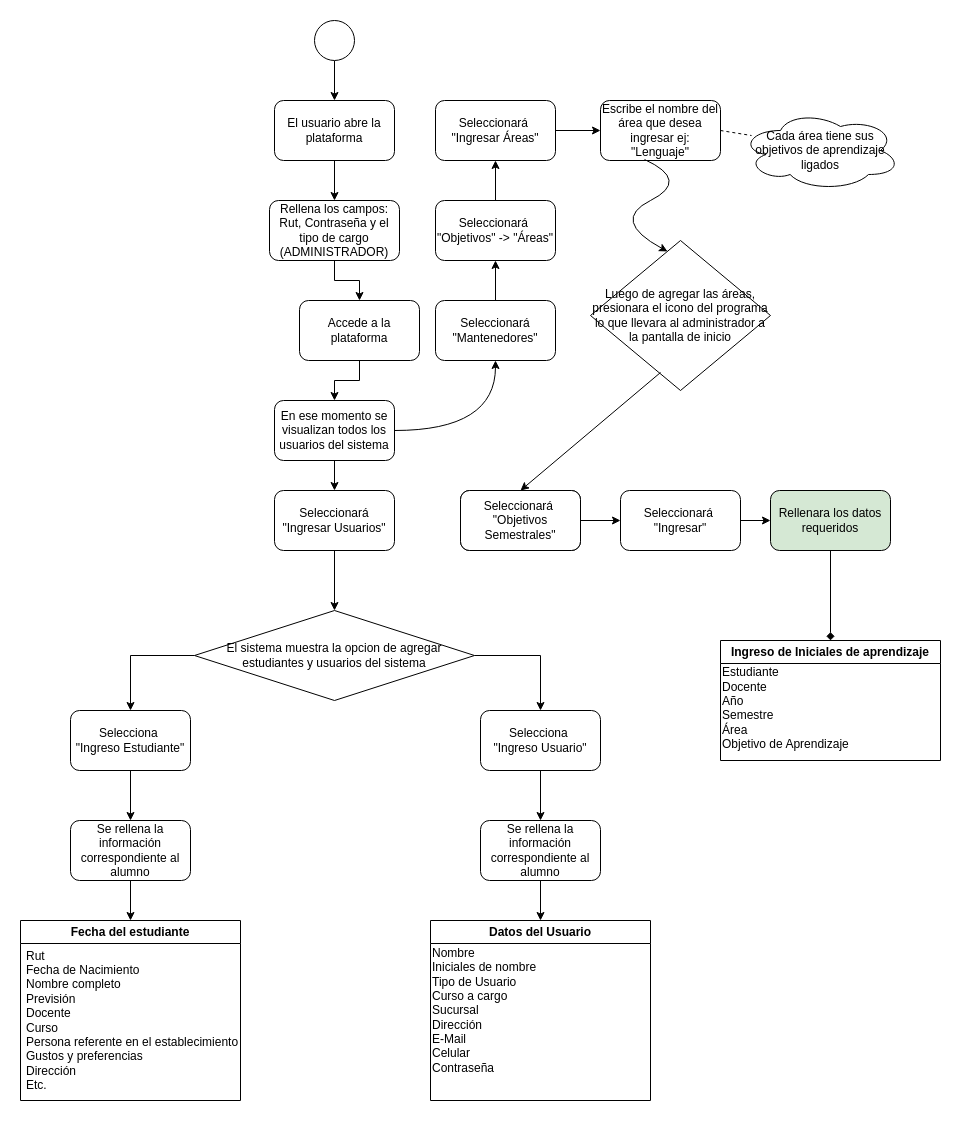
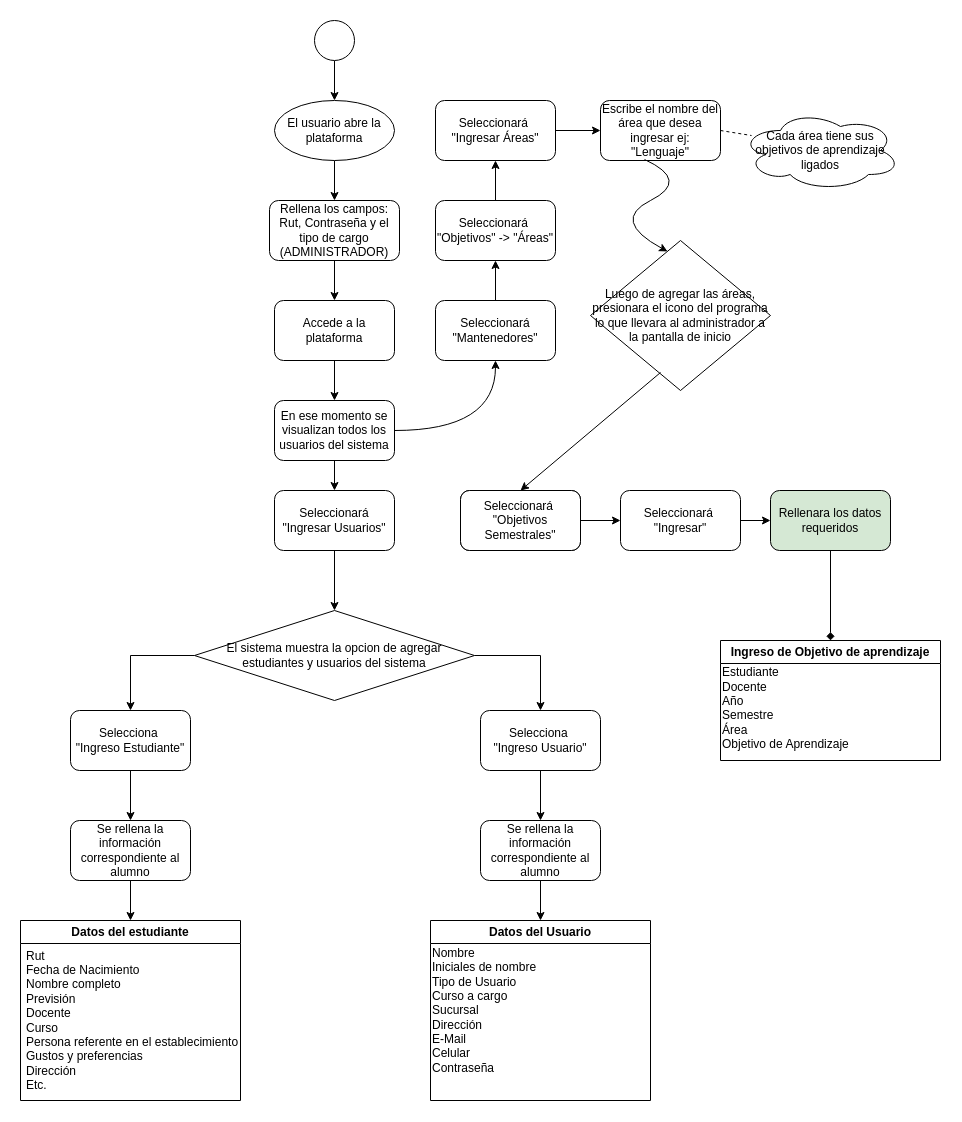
(335, 131) -> (335, 131)
(360, 331) -> (335, 331)
(831, 653) -> (831, 653)
(131, 933) -> (131, 933)
